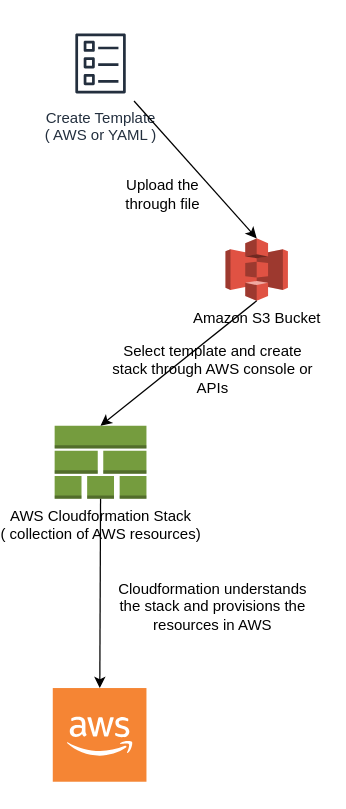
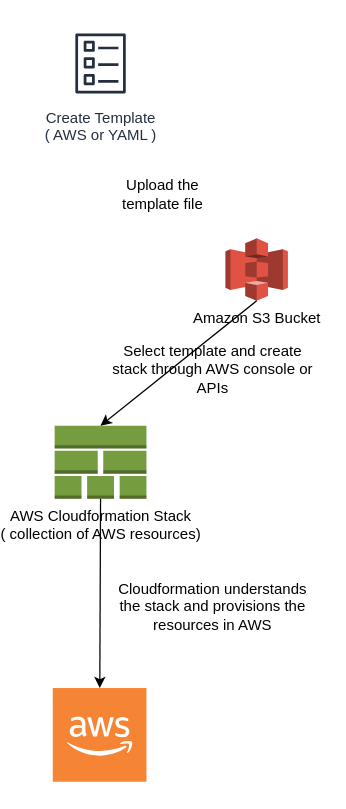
(193, 166) -> none
(163, 194) -> (163, 194)
